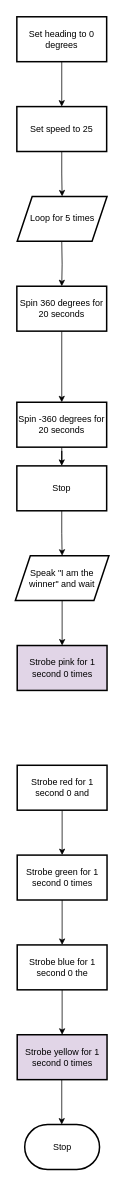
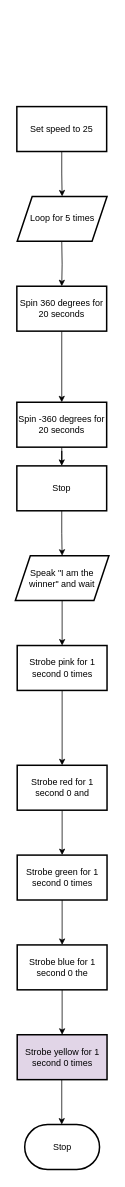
(62, 38) -> none
(62, 80) -> none
(62, 668) -> (62, 668)
none -> (62, 759)
